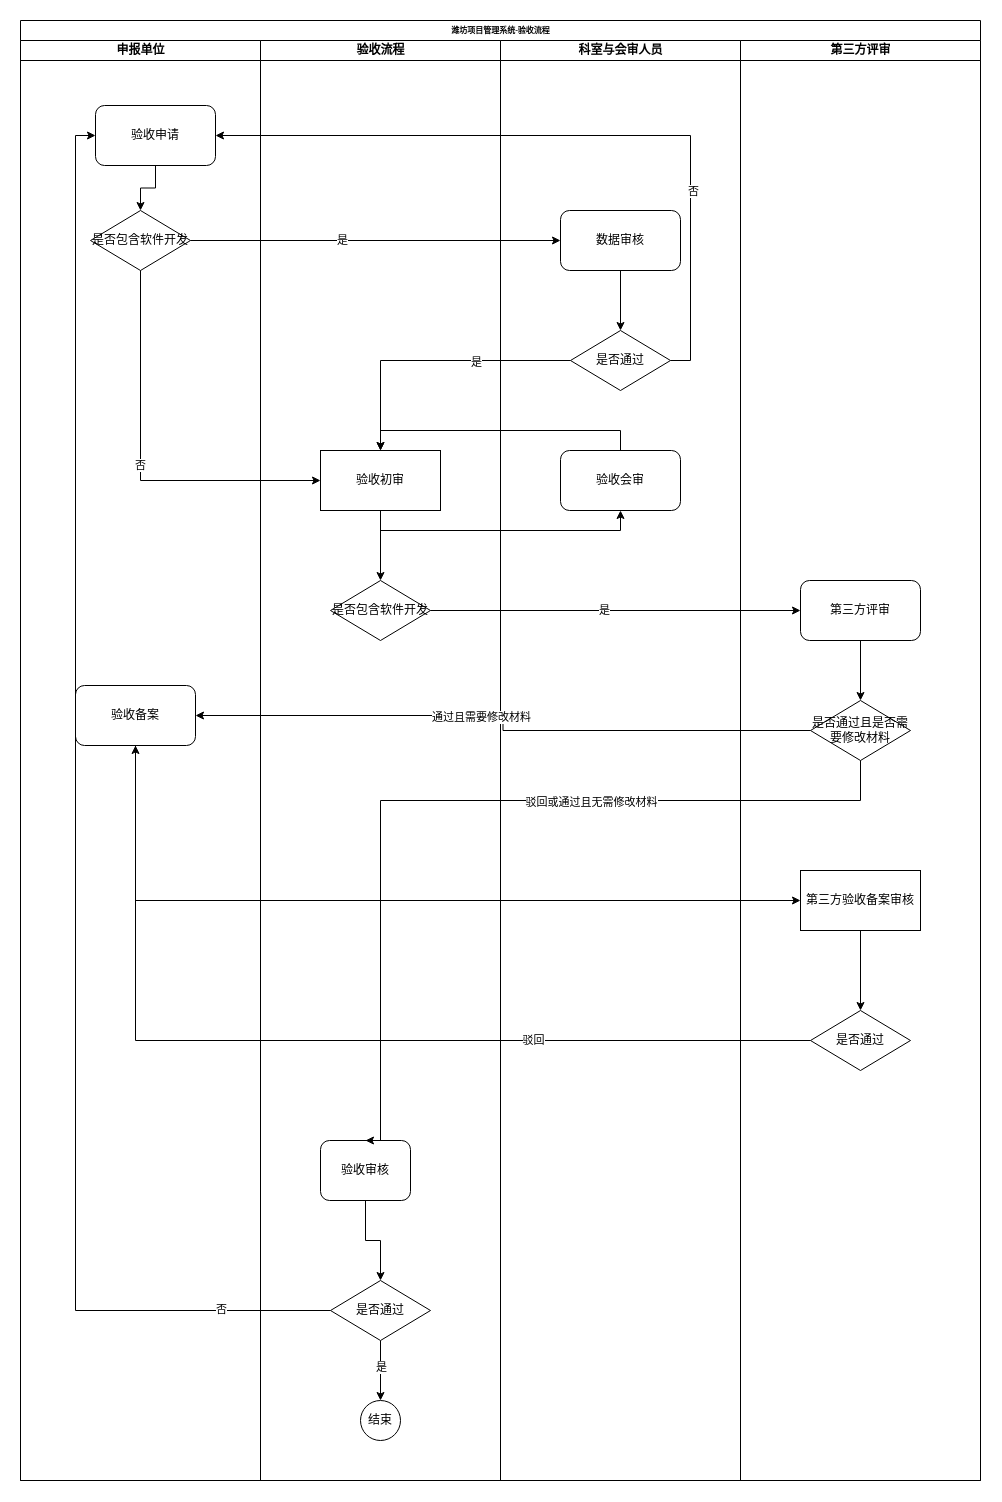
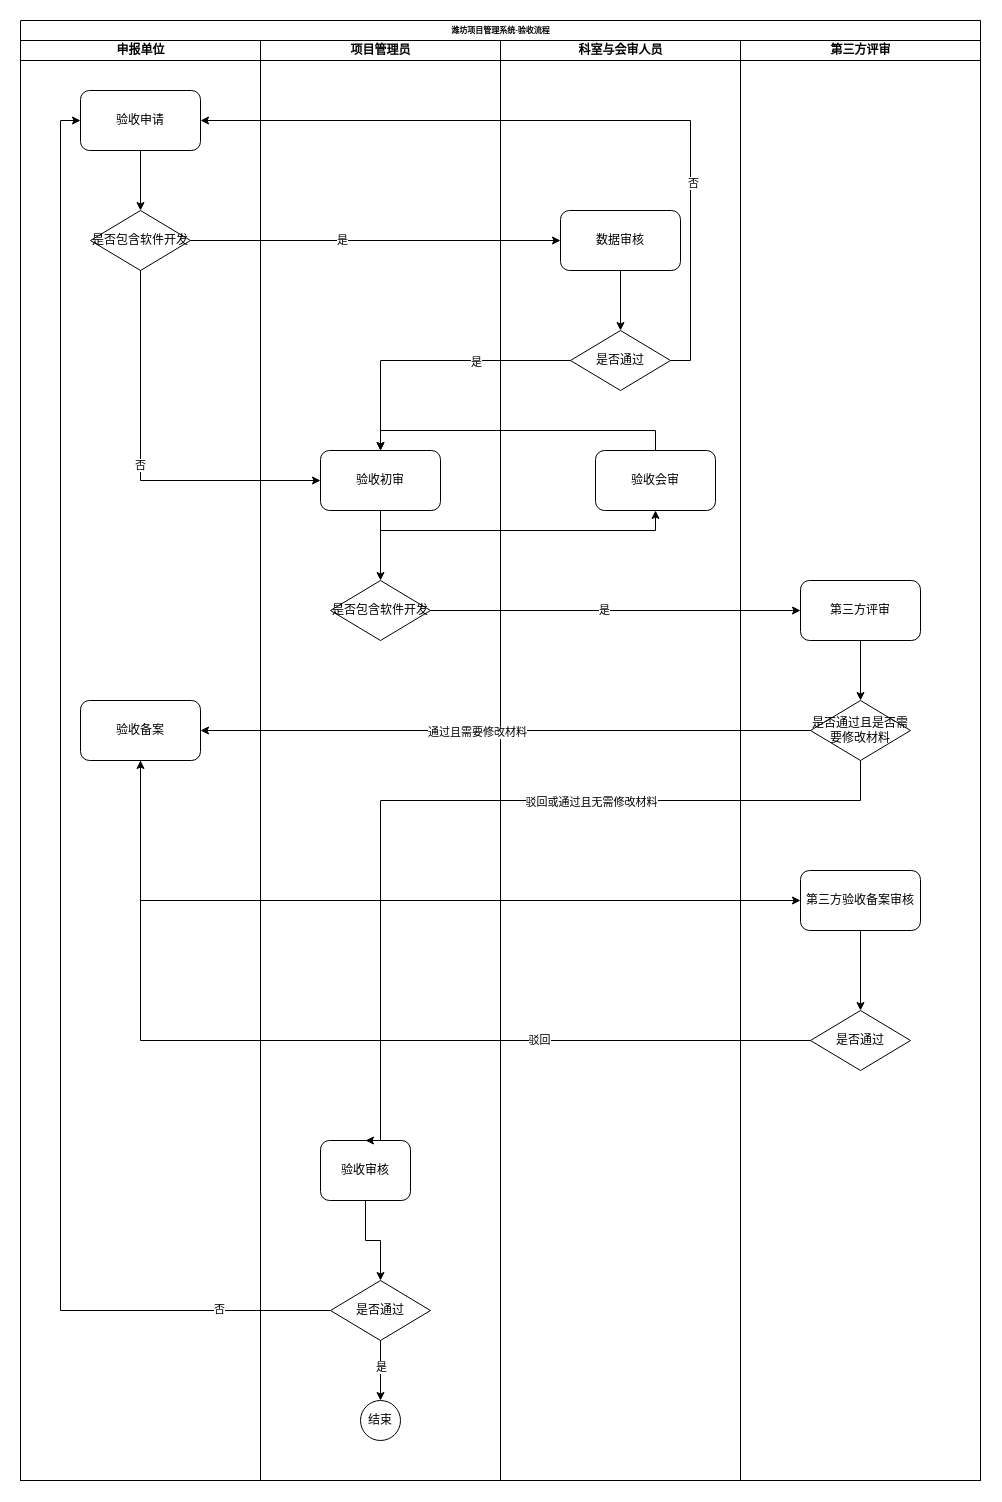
(381, 51) -> (381, 51)
(156, 136) -> (141, 121)
(381, 481) -> (381, 481)
(621, 481) -> (656, 481)
(136, 716) -> (141, 731)
(861, 901) -> (861, 901)
